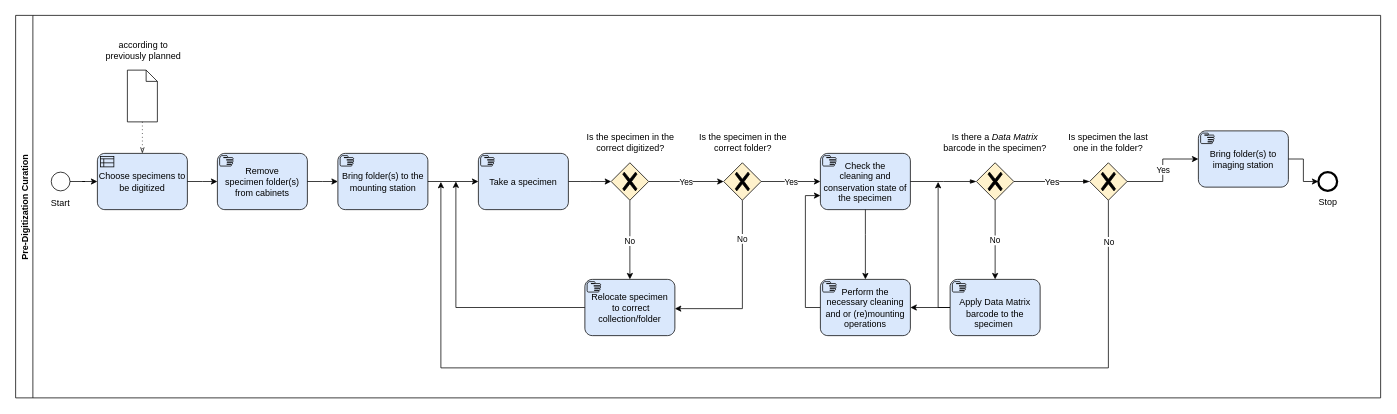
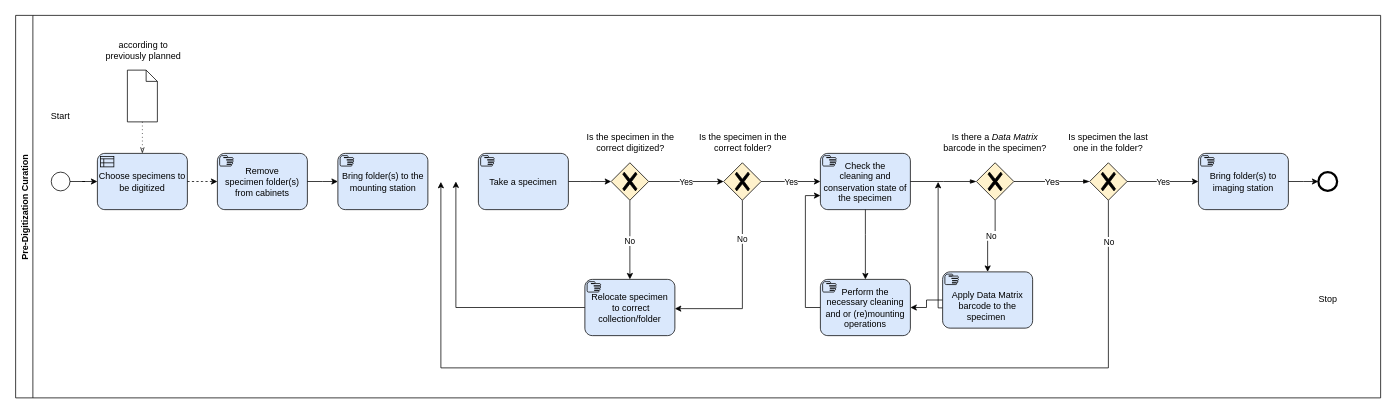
(1243, 159) -> (1243, 182)
(199, 182) -> (199, 182)
(451, 182) -> none
(1328, 202) -> (1328, 300)
(60, 203) -> (60, 117)
(995, 308) -> (987, 300)
